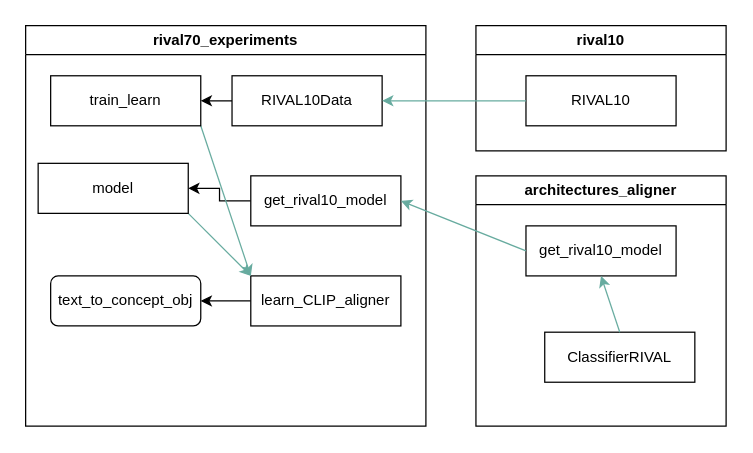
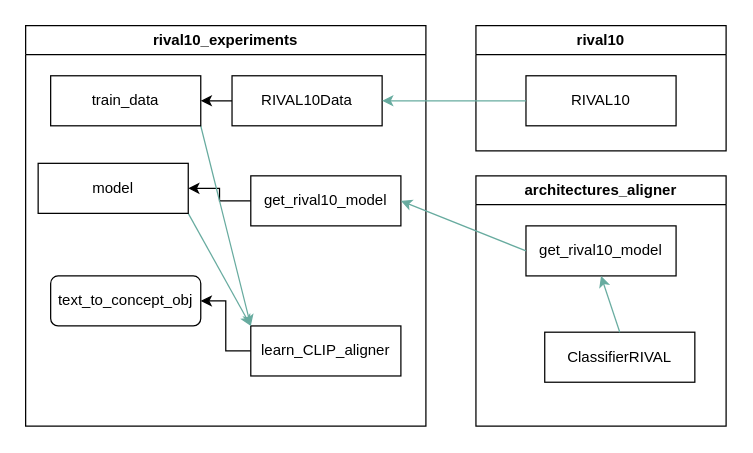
(226, 41) -> (226, 41)
(126, 101) -> (126, 101)
(326, 301) -> (326, 351)
